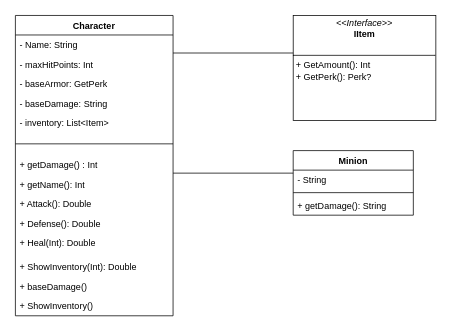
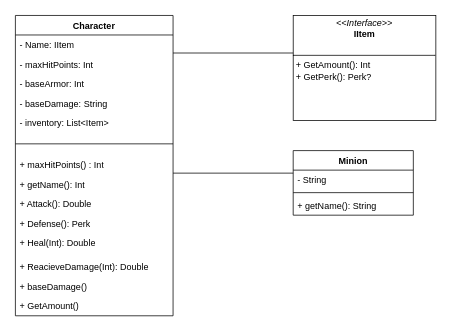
(50, 46) -> (49, 46)
(67, 85) -> (57, 85)
(63, 166) -> (68, 166)
(346, 206) -> (341, 206)
(63, 224) -> (59, 224)
(86, 268) -> (87, 268)
(62, 307) -> (51, 307)
